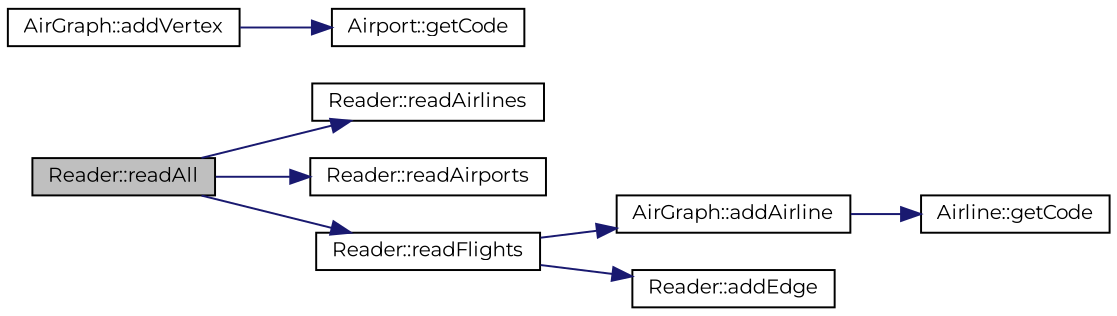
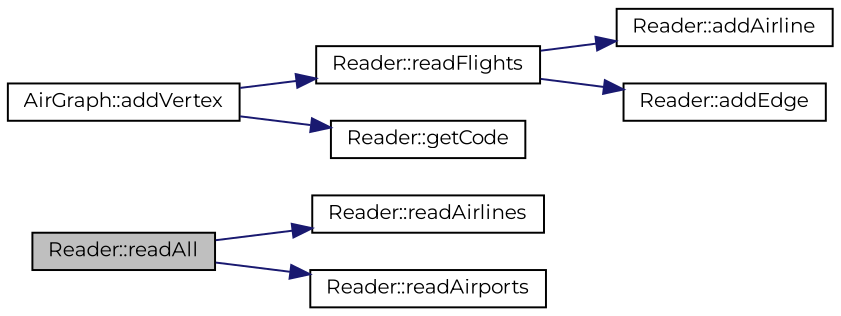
(428, 27) -> (428, 139)
(267, 212) -> (268, 84)
(734, 214) -> (725, 27)
(1015, 214) -> none
